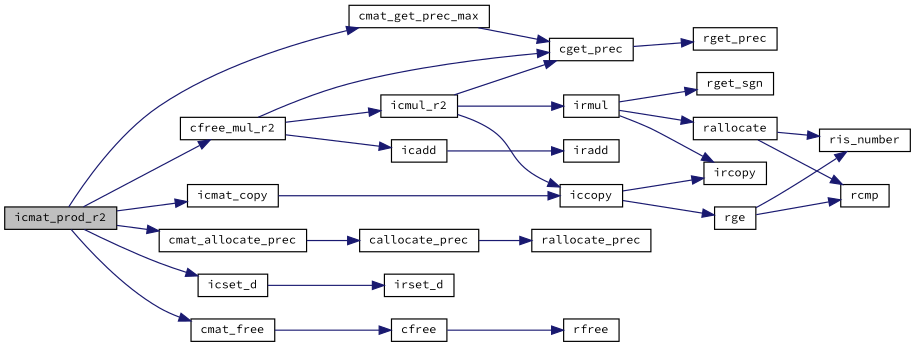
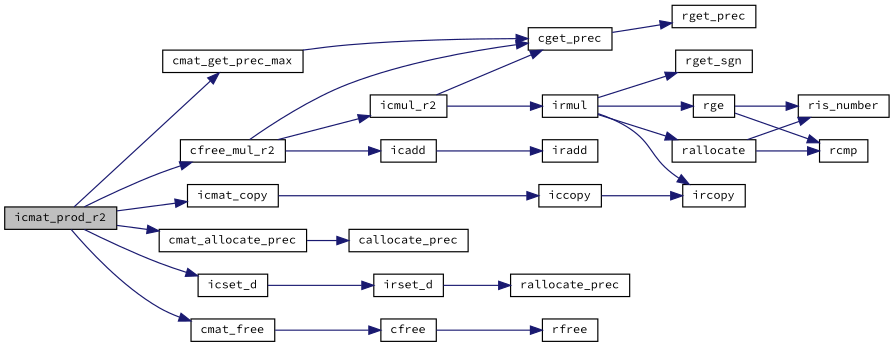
(505, 142) -> none
(663, 207) -> (639, 106)
(499, 241) -> (471, 285)
